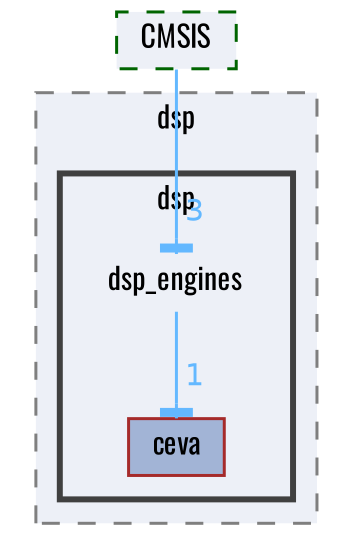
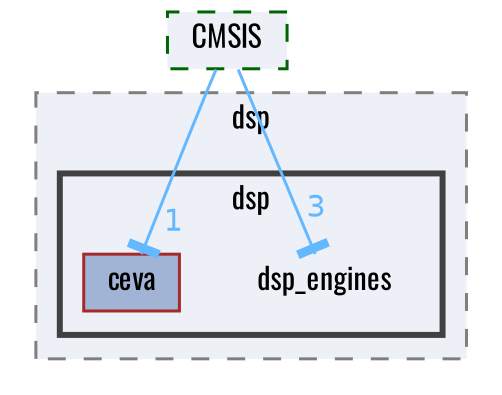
(176, 358) -> (181, 155)
